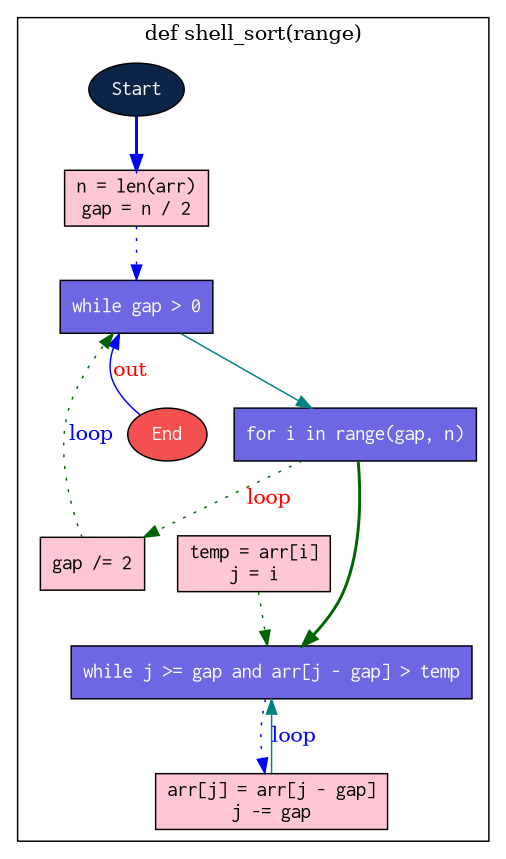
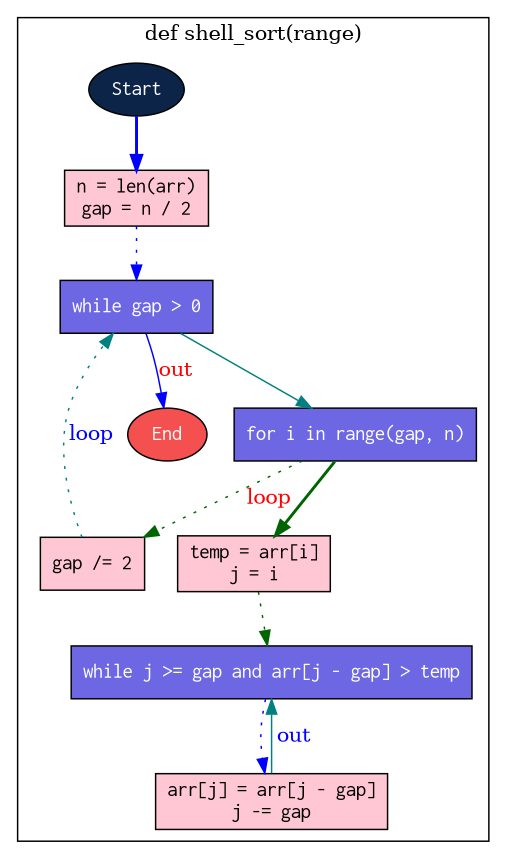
(115, 385) -> (155, 363)
(64, 437) -> (64, 437)
(355, 554) -> (310, 493)
(294, 736) -> (294, 736)
